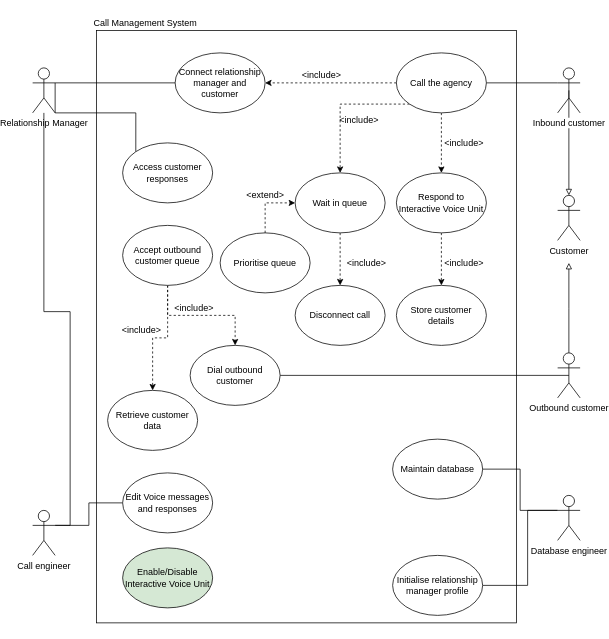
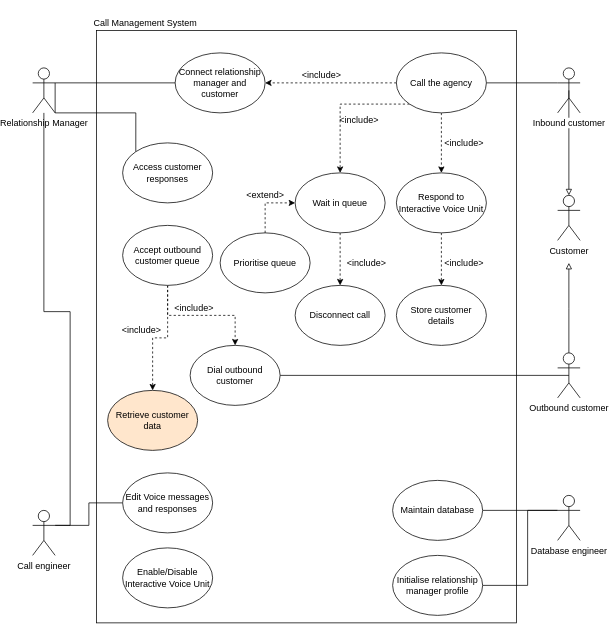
(153, 420) -> (153, 420)
(438, 469) -> (438, 510)
(168, 578) -> (168, 578)
